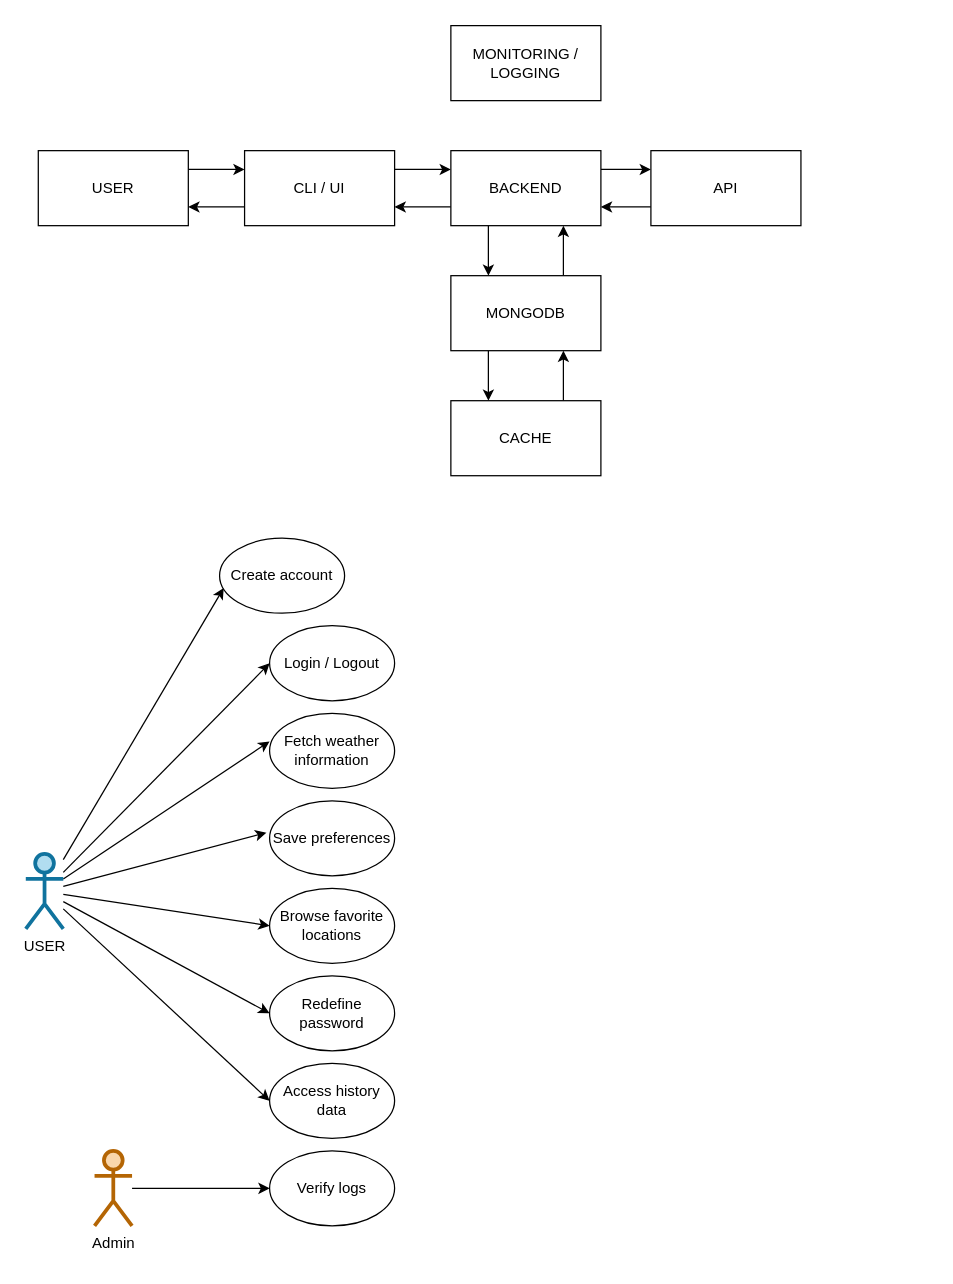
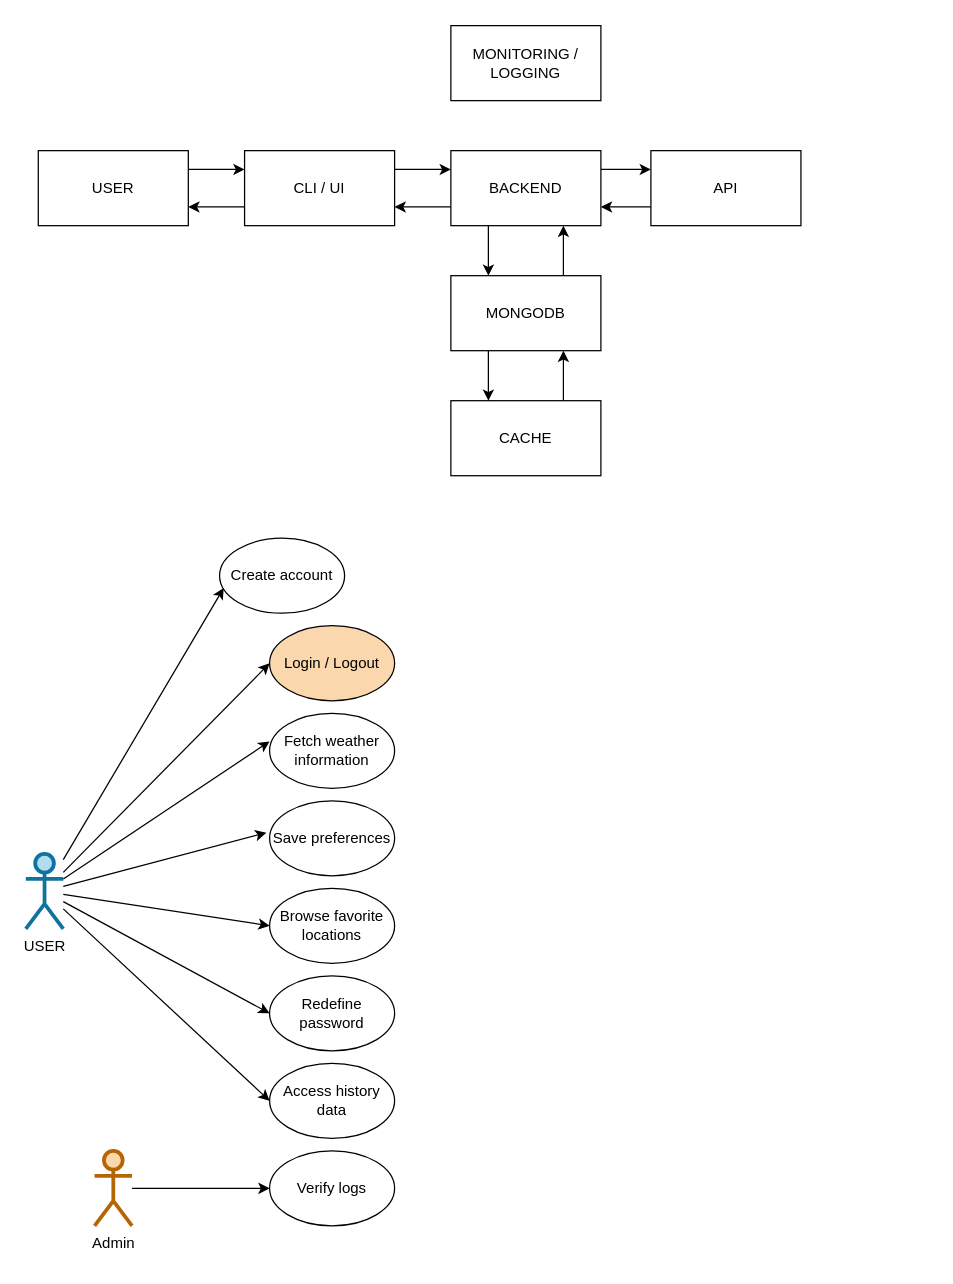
(332, 663) -> (332, 663)
